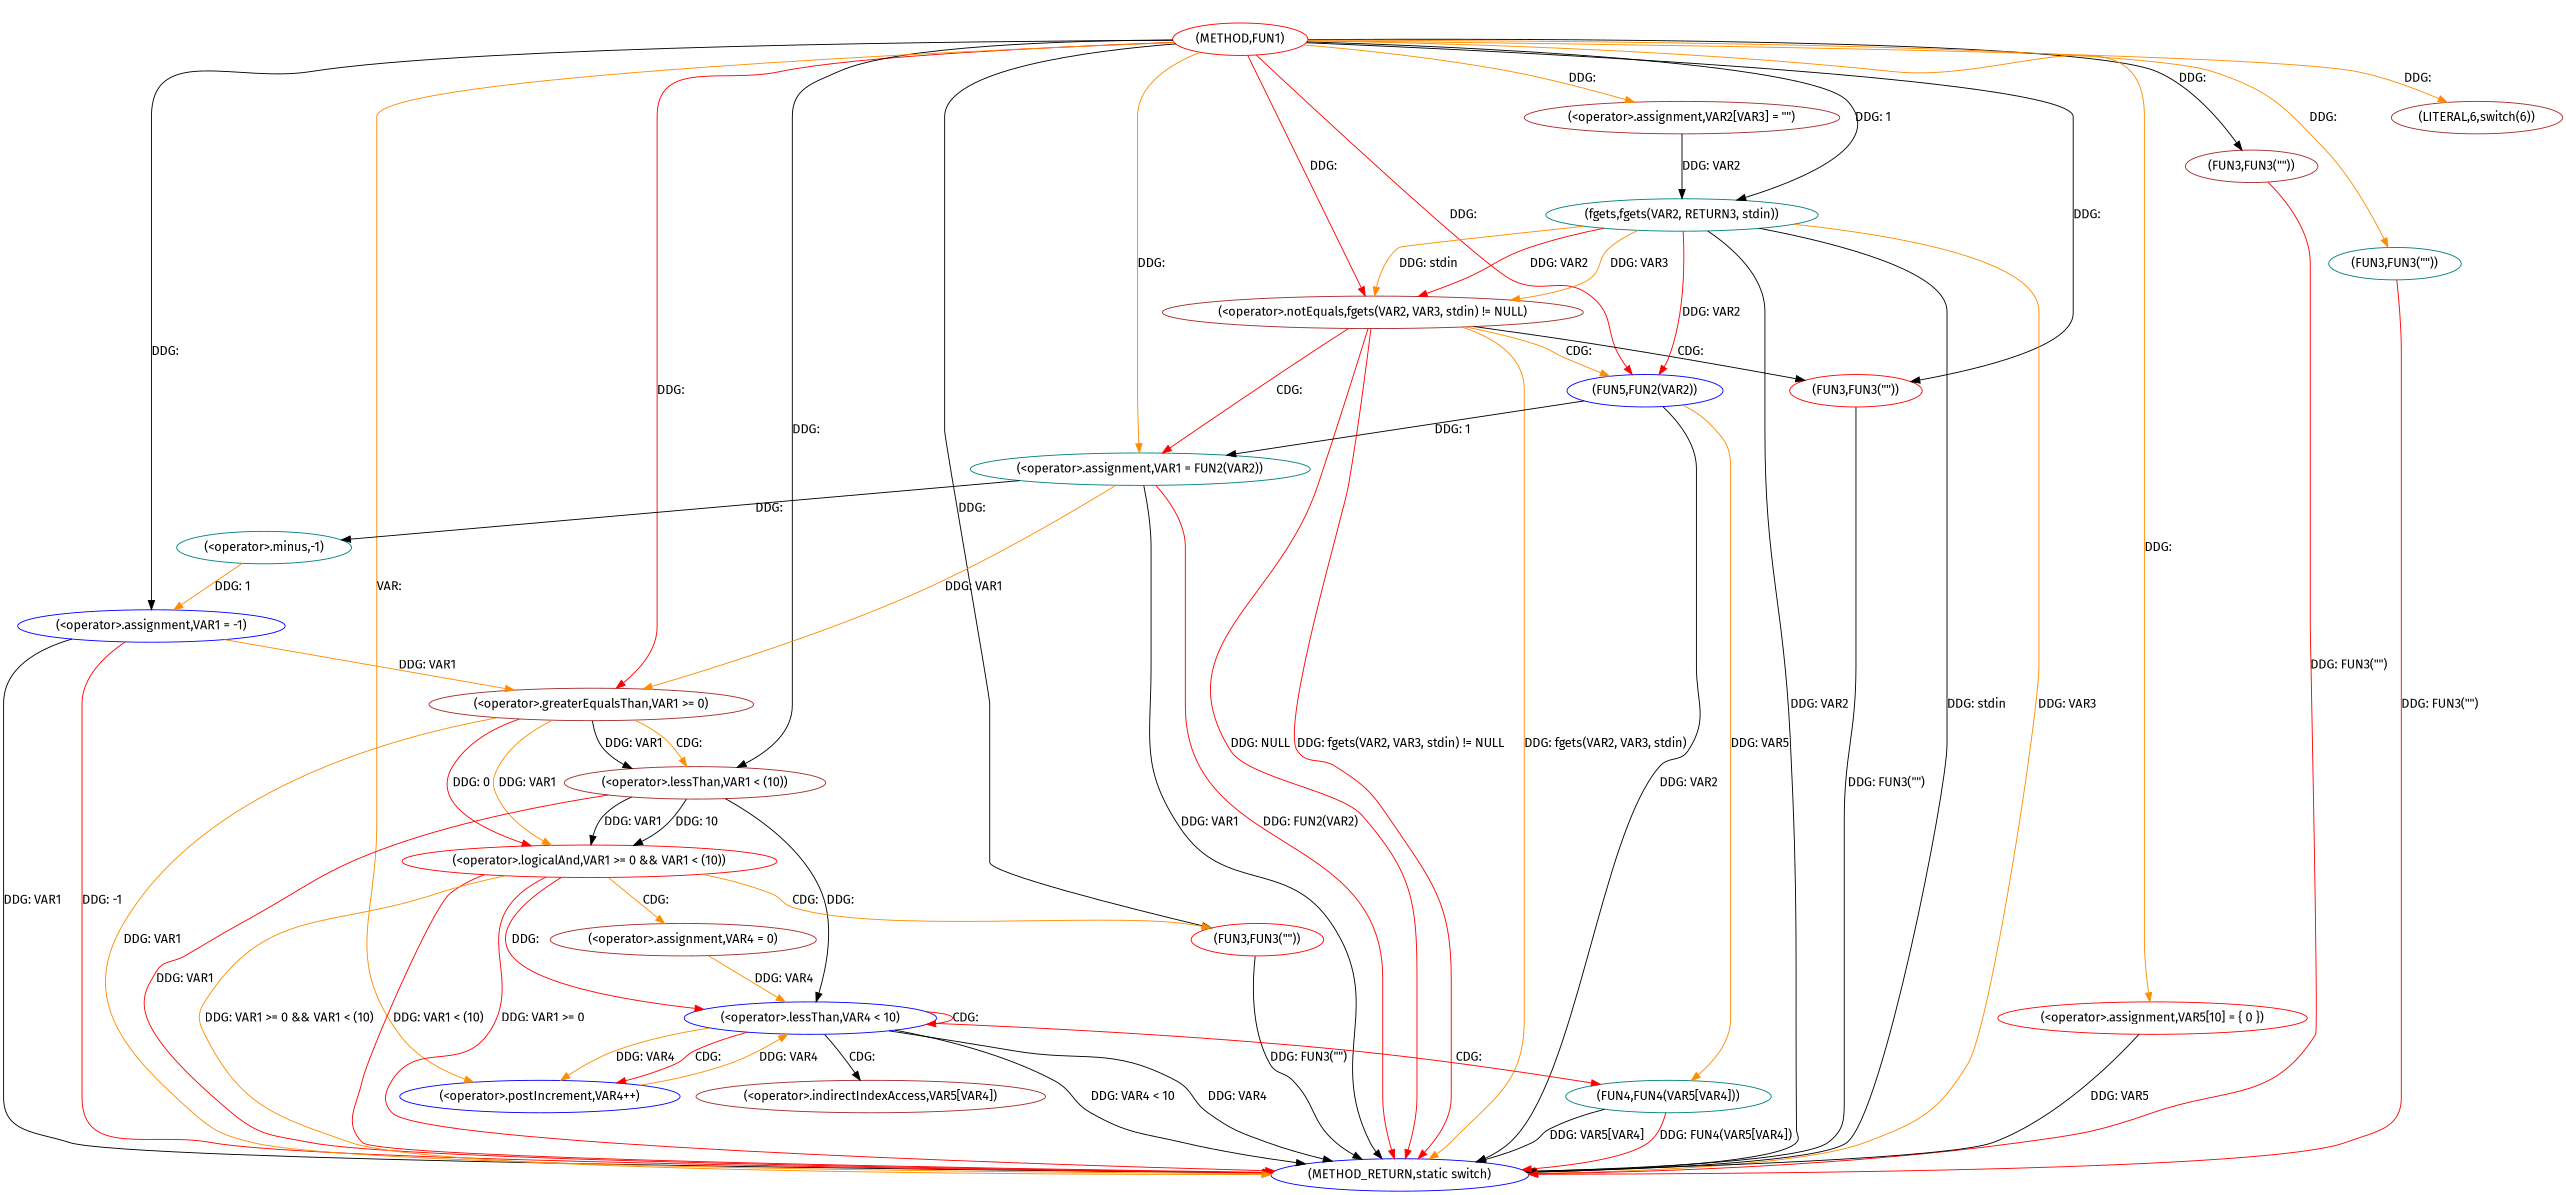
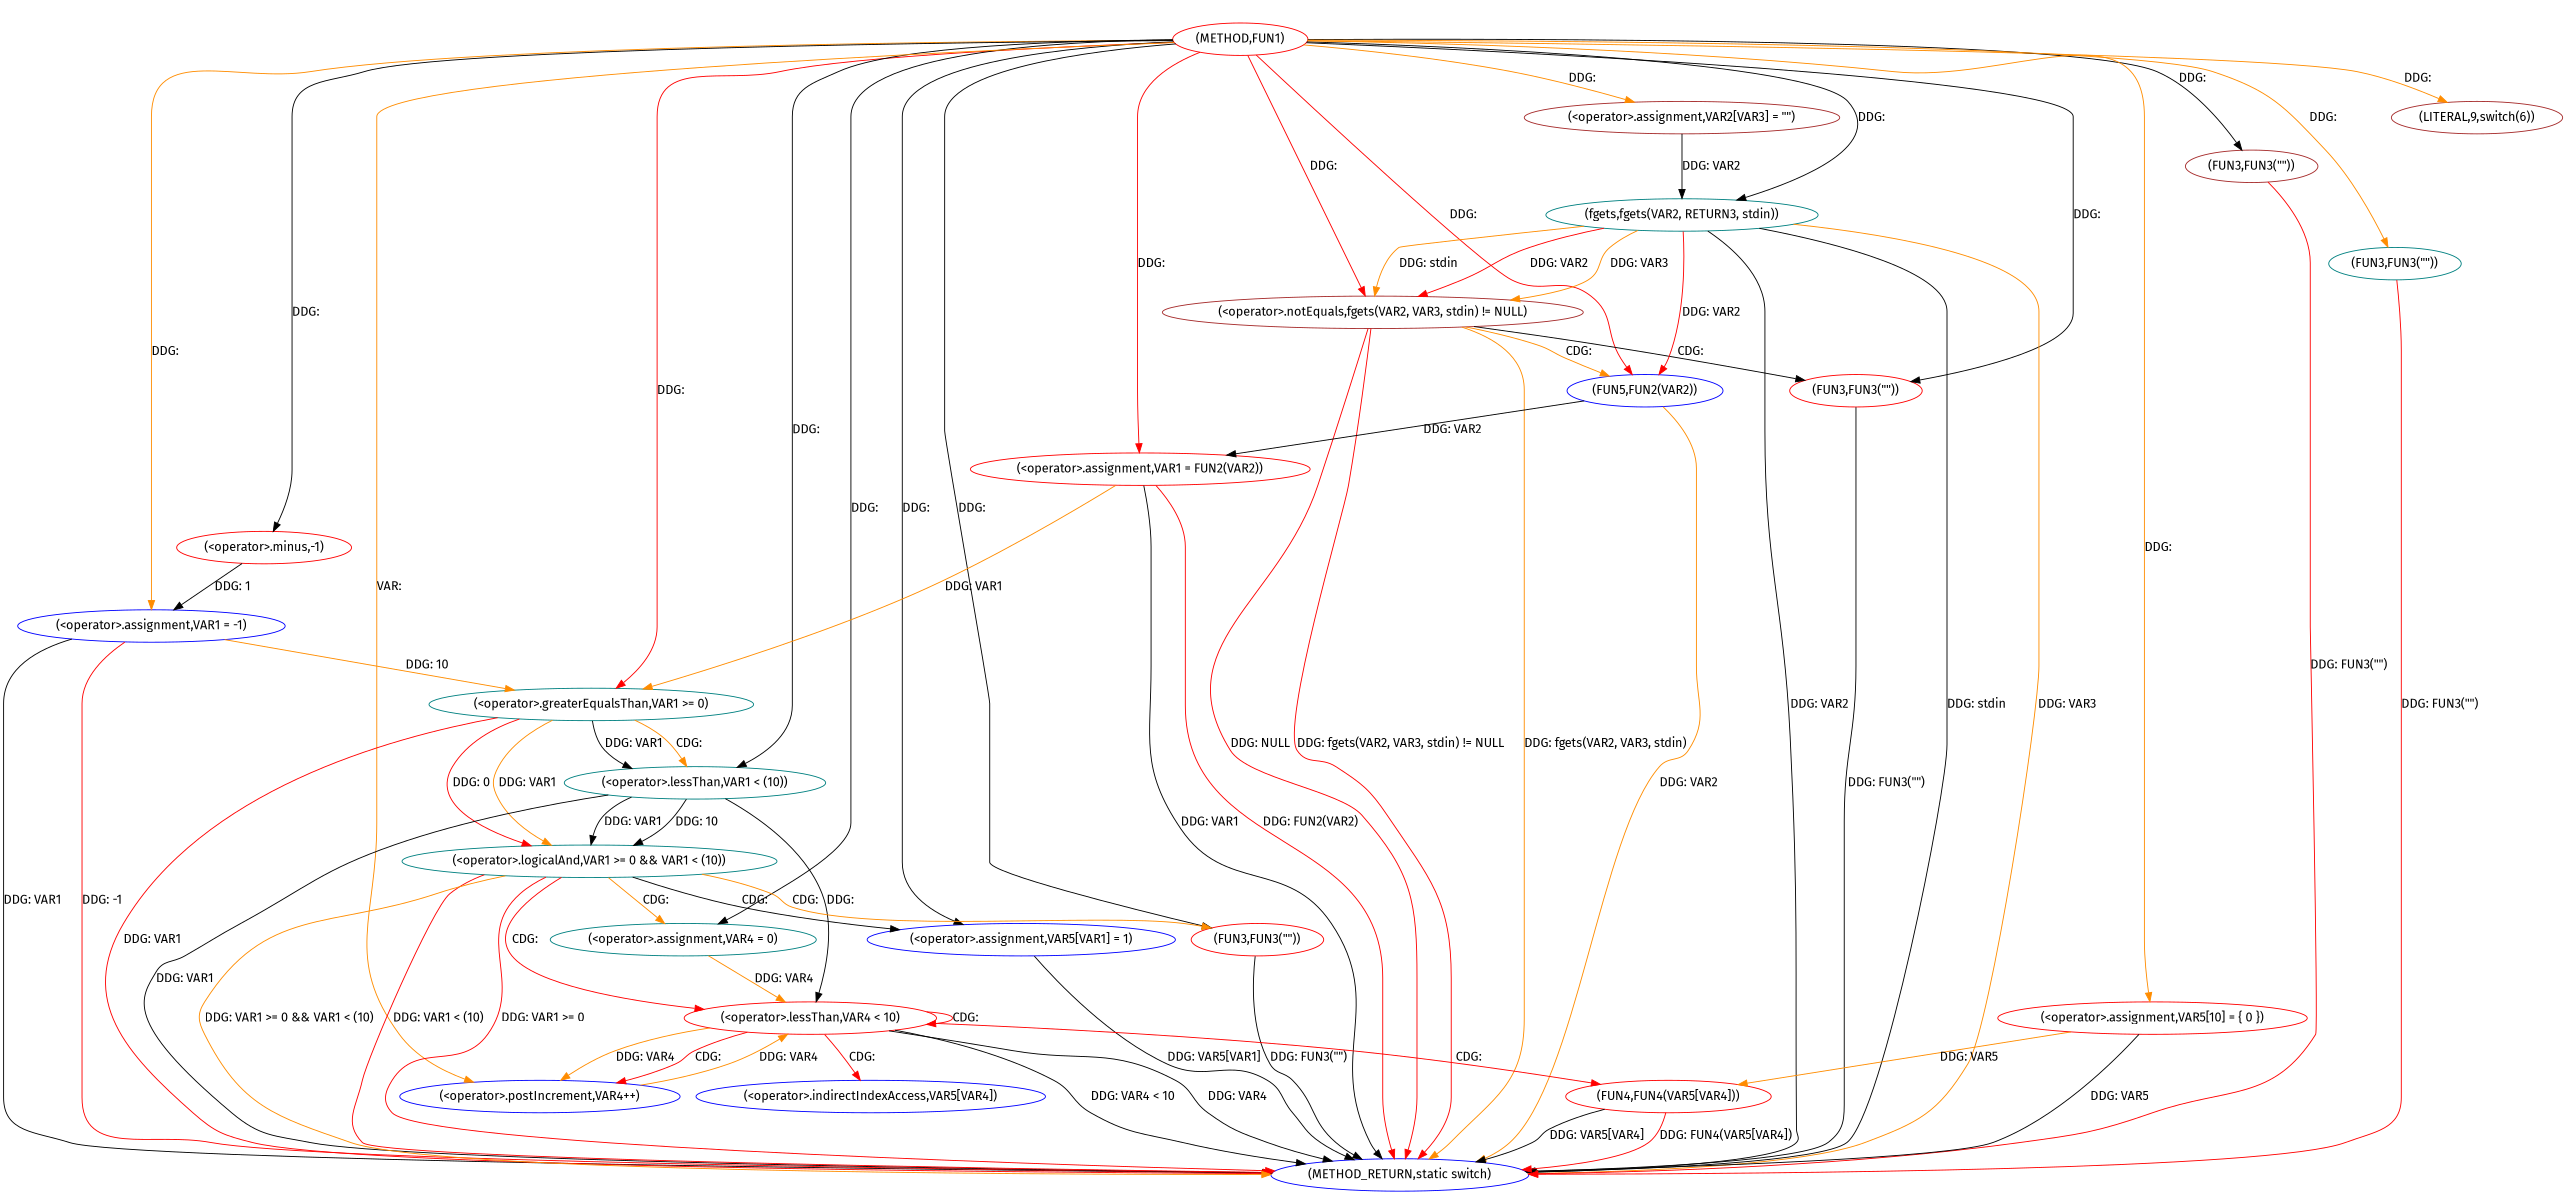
(407, 62) -> (368, 65)
(1873, 118) -> (1873, 118)
(2477, 118) -> (2477, 118)
(1138, 233) -> (1138, 233)
none -> (851, 378)
(1259, 388) -> none
(1453, 430) -> (1453, 430)
(1140, 469) -> (1140, 469)
(685, 510) -> (354, 74)
(264, 548) -> (264, 548)
(212, 584) -> (212, 584)
(427, 665) -> (427, 665)
(591, 704) -> (591, 704)
(1731, 735) -> (1909, 1058)
(695, 783) -> (695, 783)
(1647, 786) -> (1647, 786)
(590, 861) -> (590, 861)
(527, 940) -> (527, 940)
(683, 940) -> (683, 940)
none -> (1021, 940)
(810, 1018) -> (810, 1018)
(840, 1053) -> (840, 1053)
(871, 1097) -> (871, 1097)
(1668, 1097) -> (1668, 1097)
(220, 1132) -> (220, 1132)
(325, 1144) -> (325, 1144)
